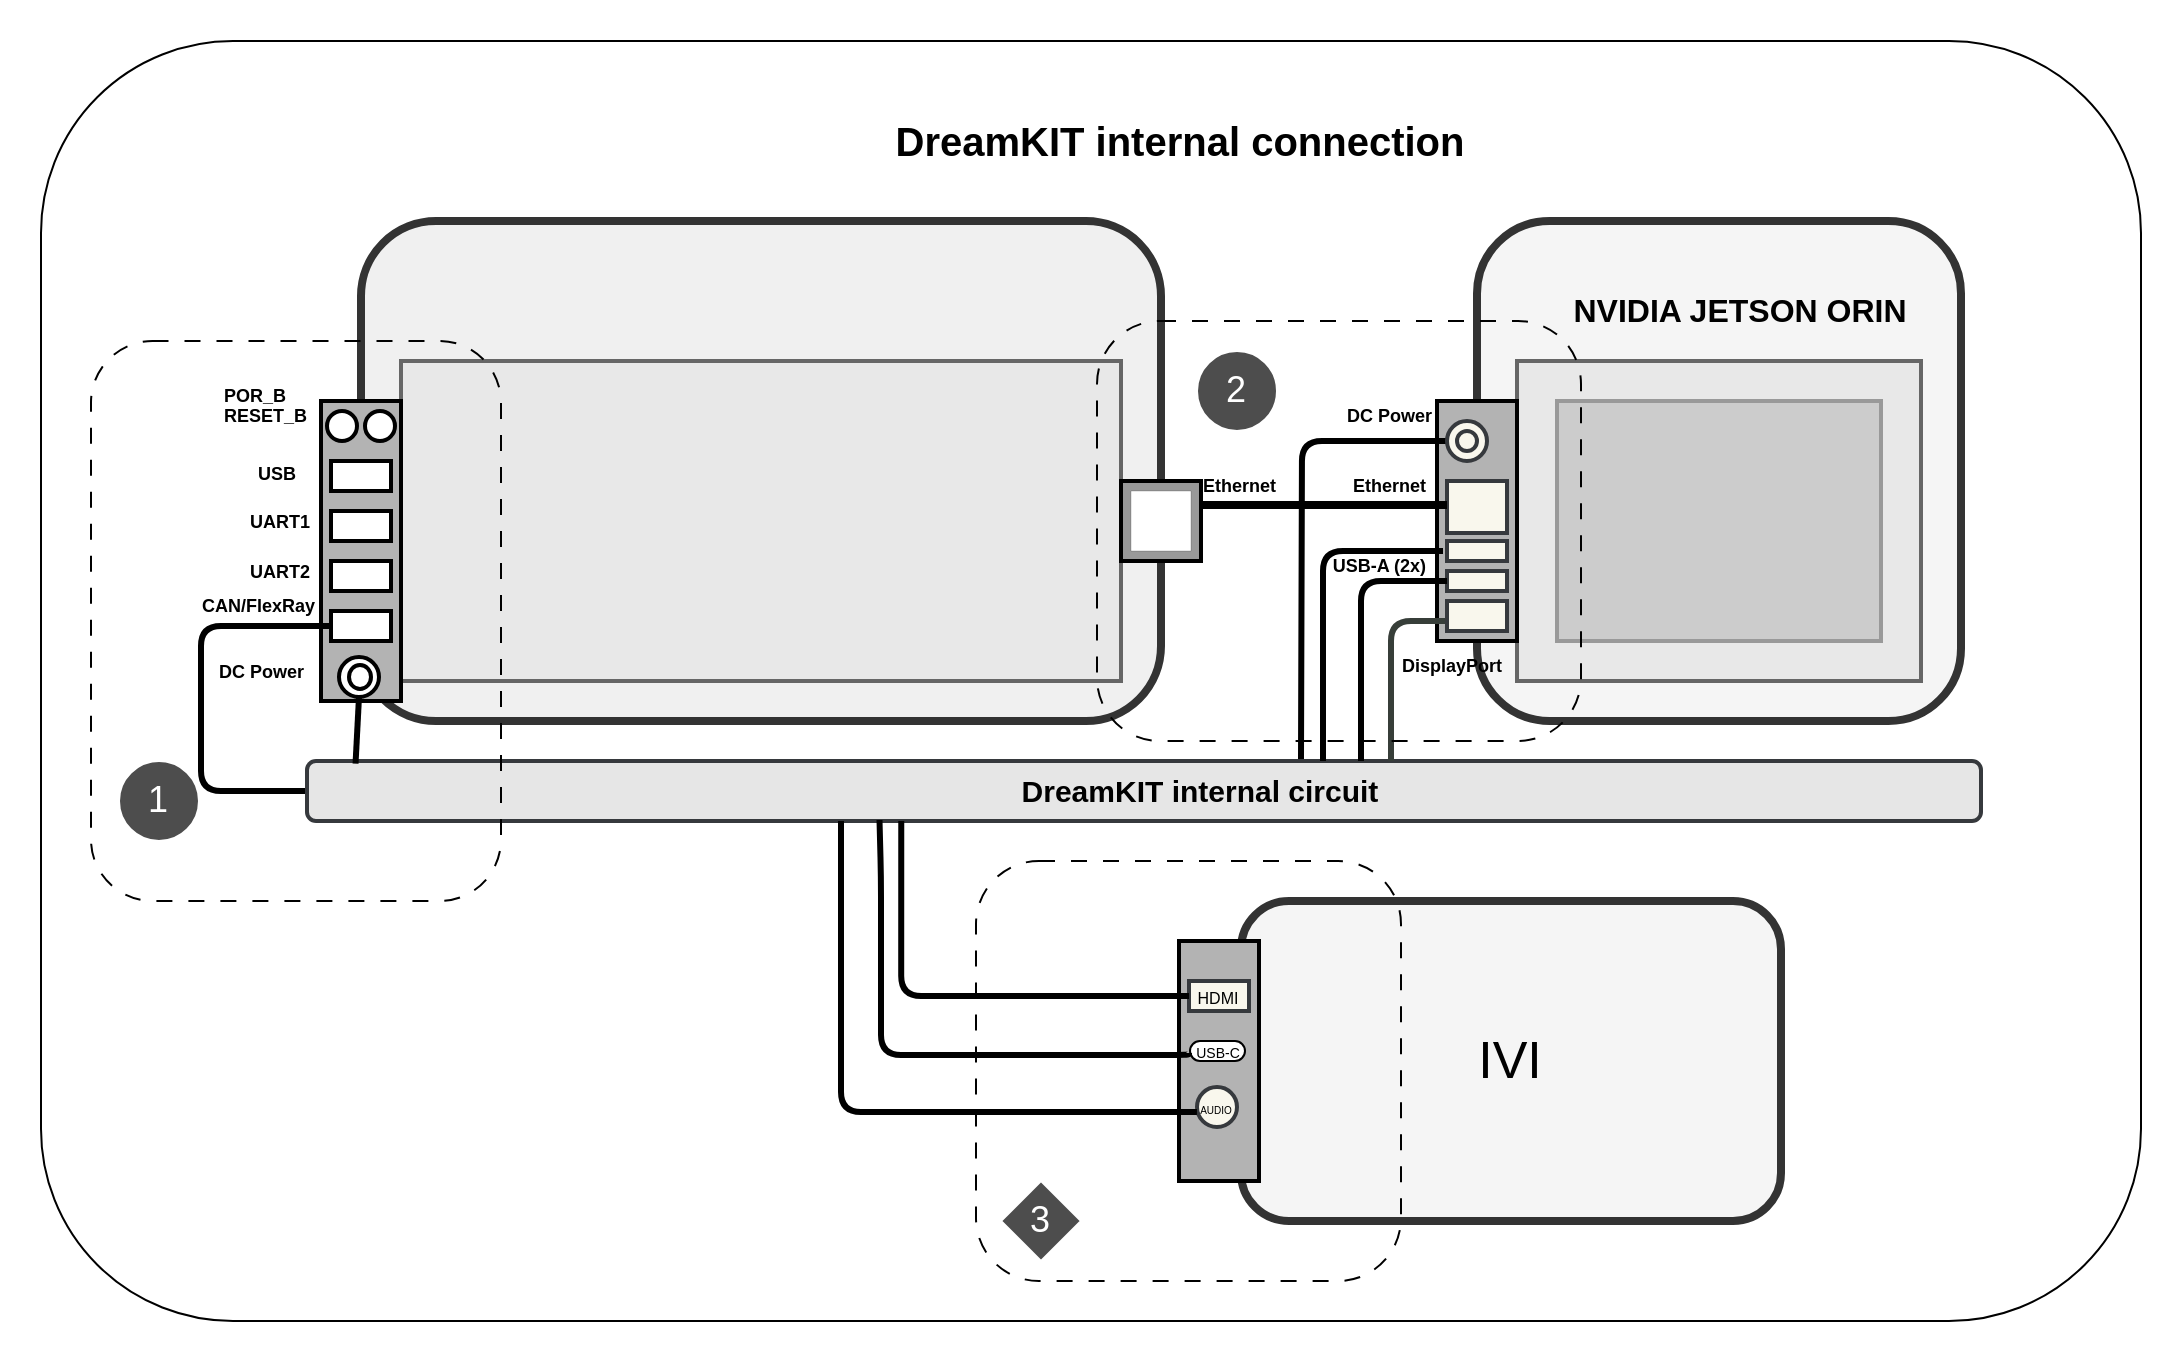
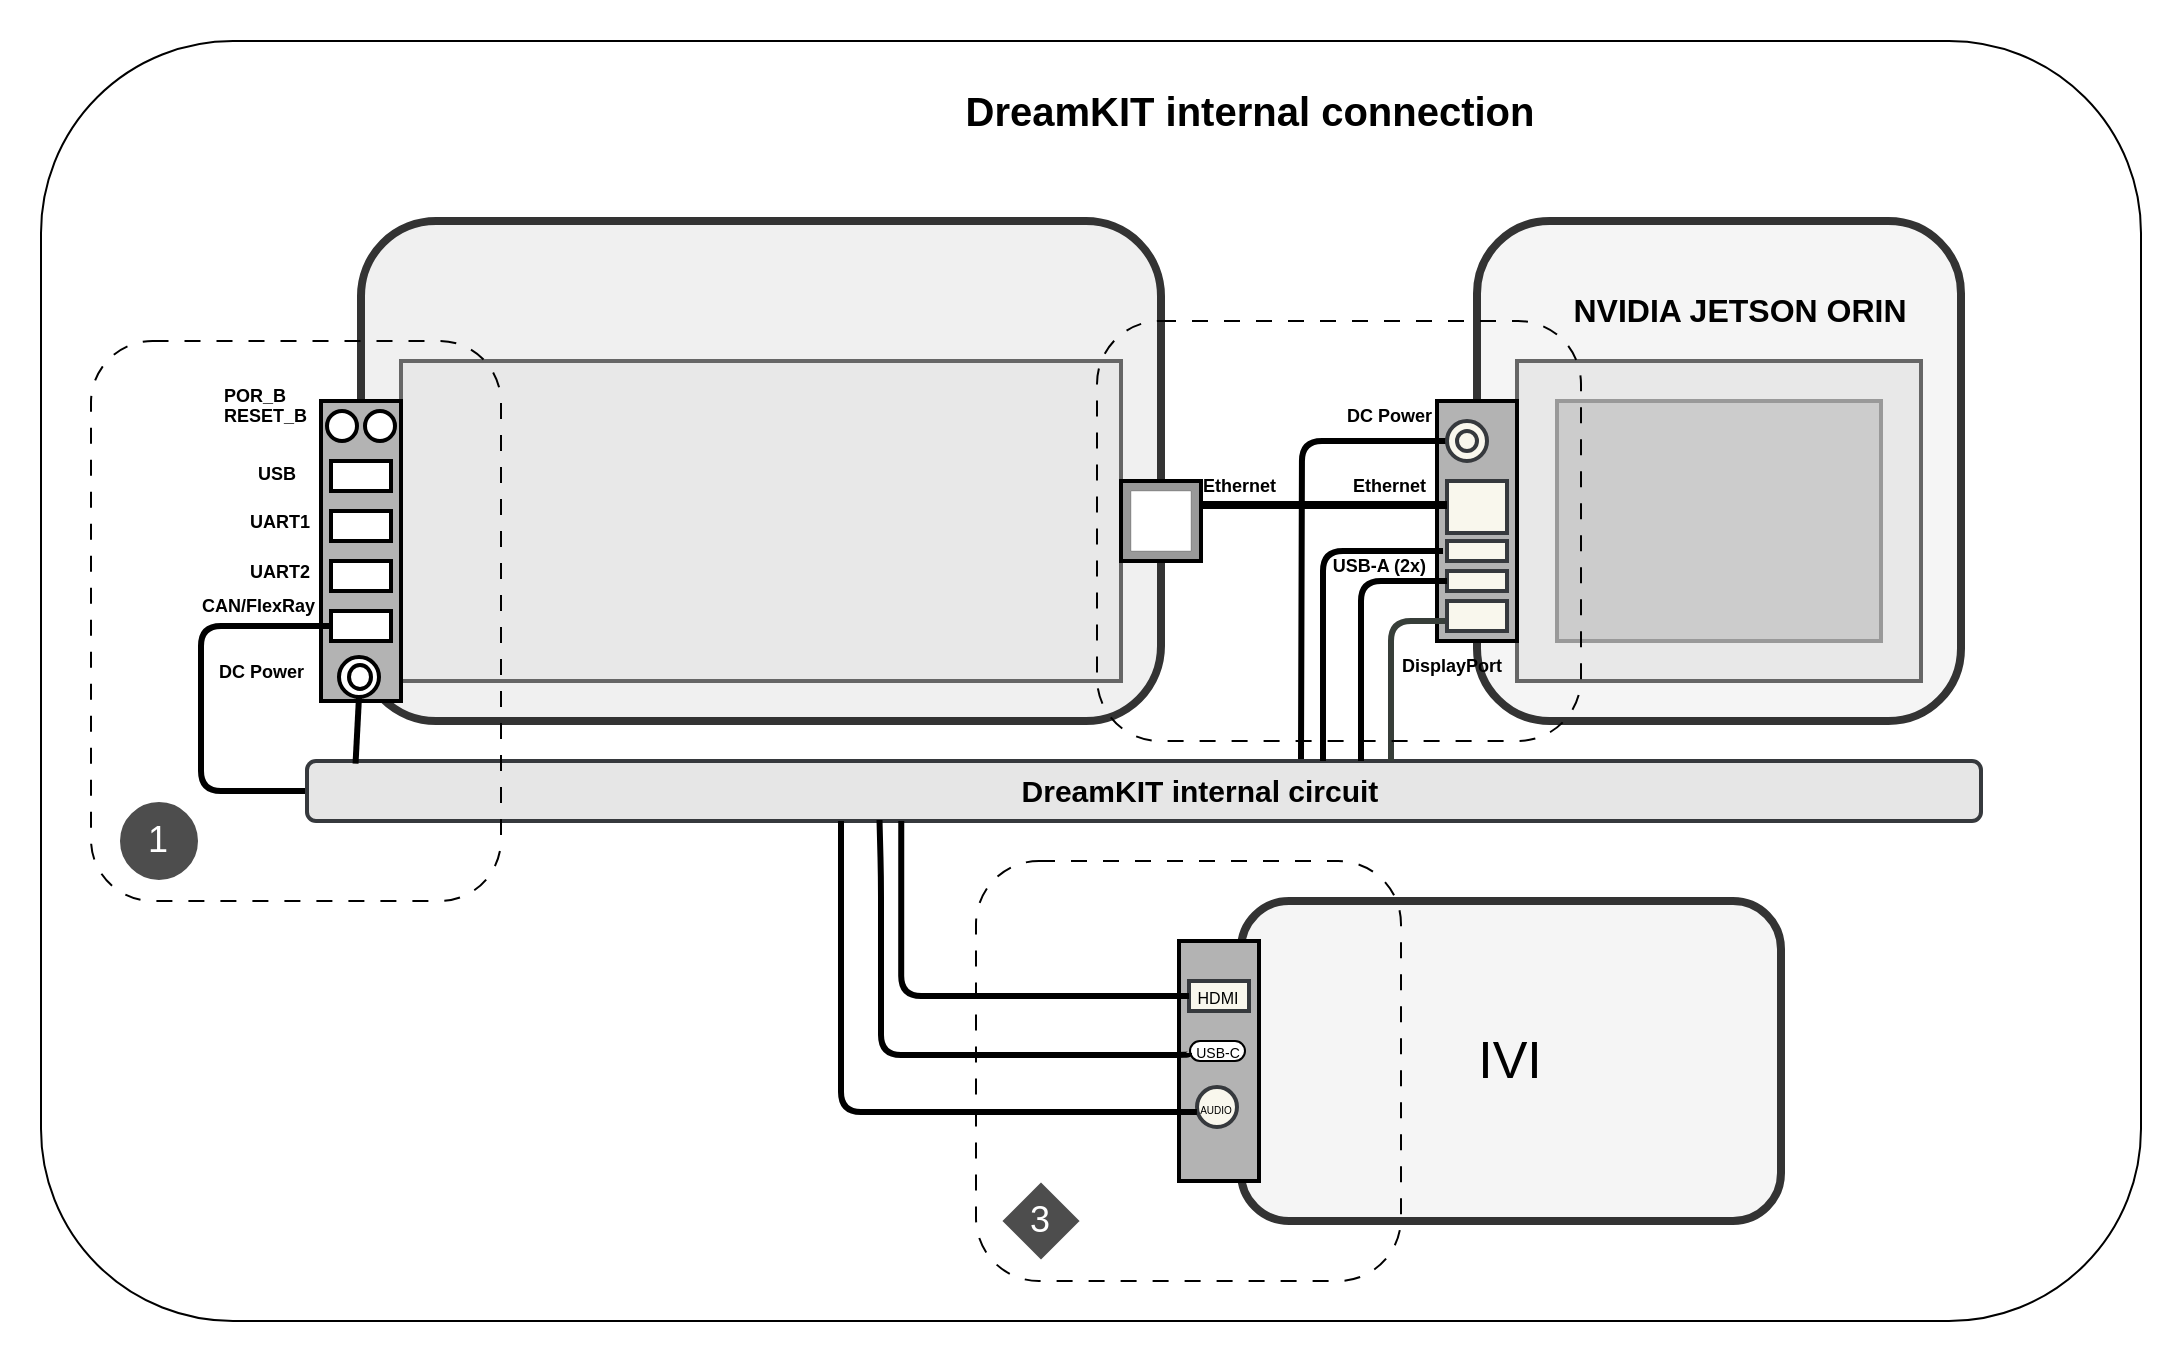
(1181, 141) -> (1251, 111)
(1237, 391) -> none
(159, 801) -> (159, 841)
